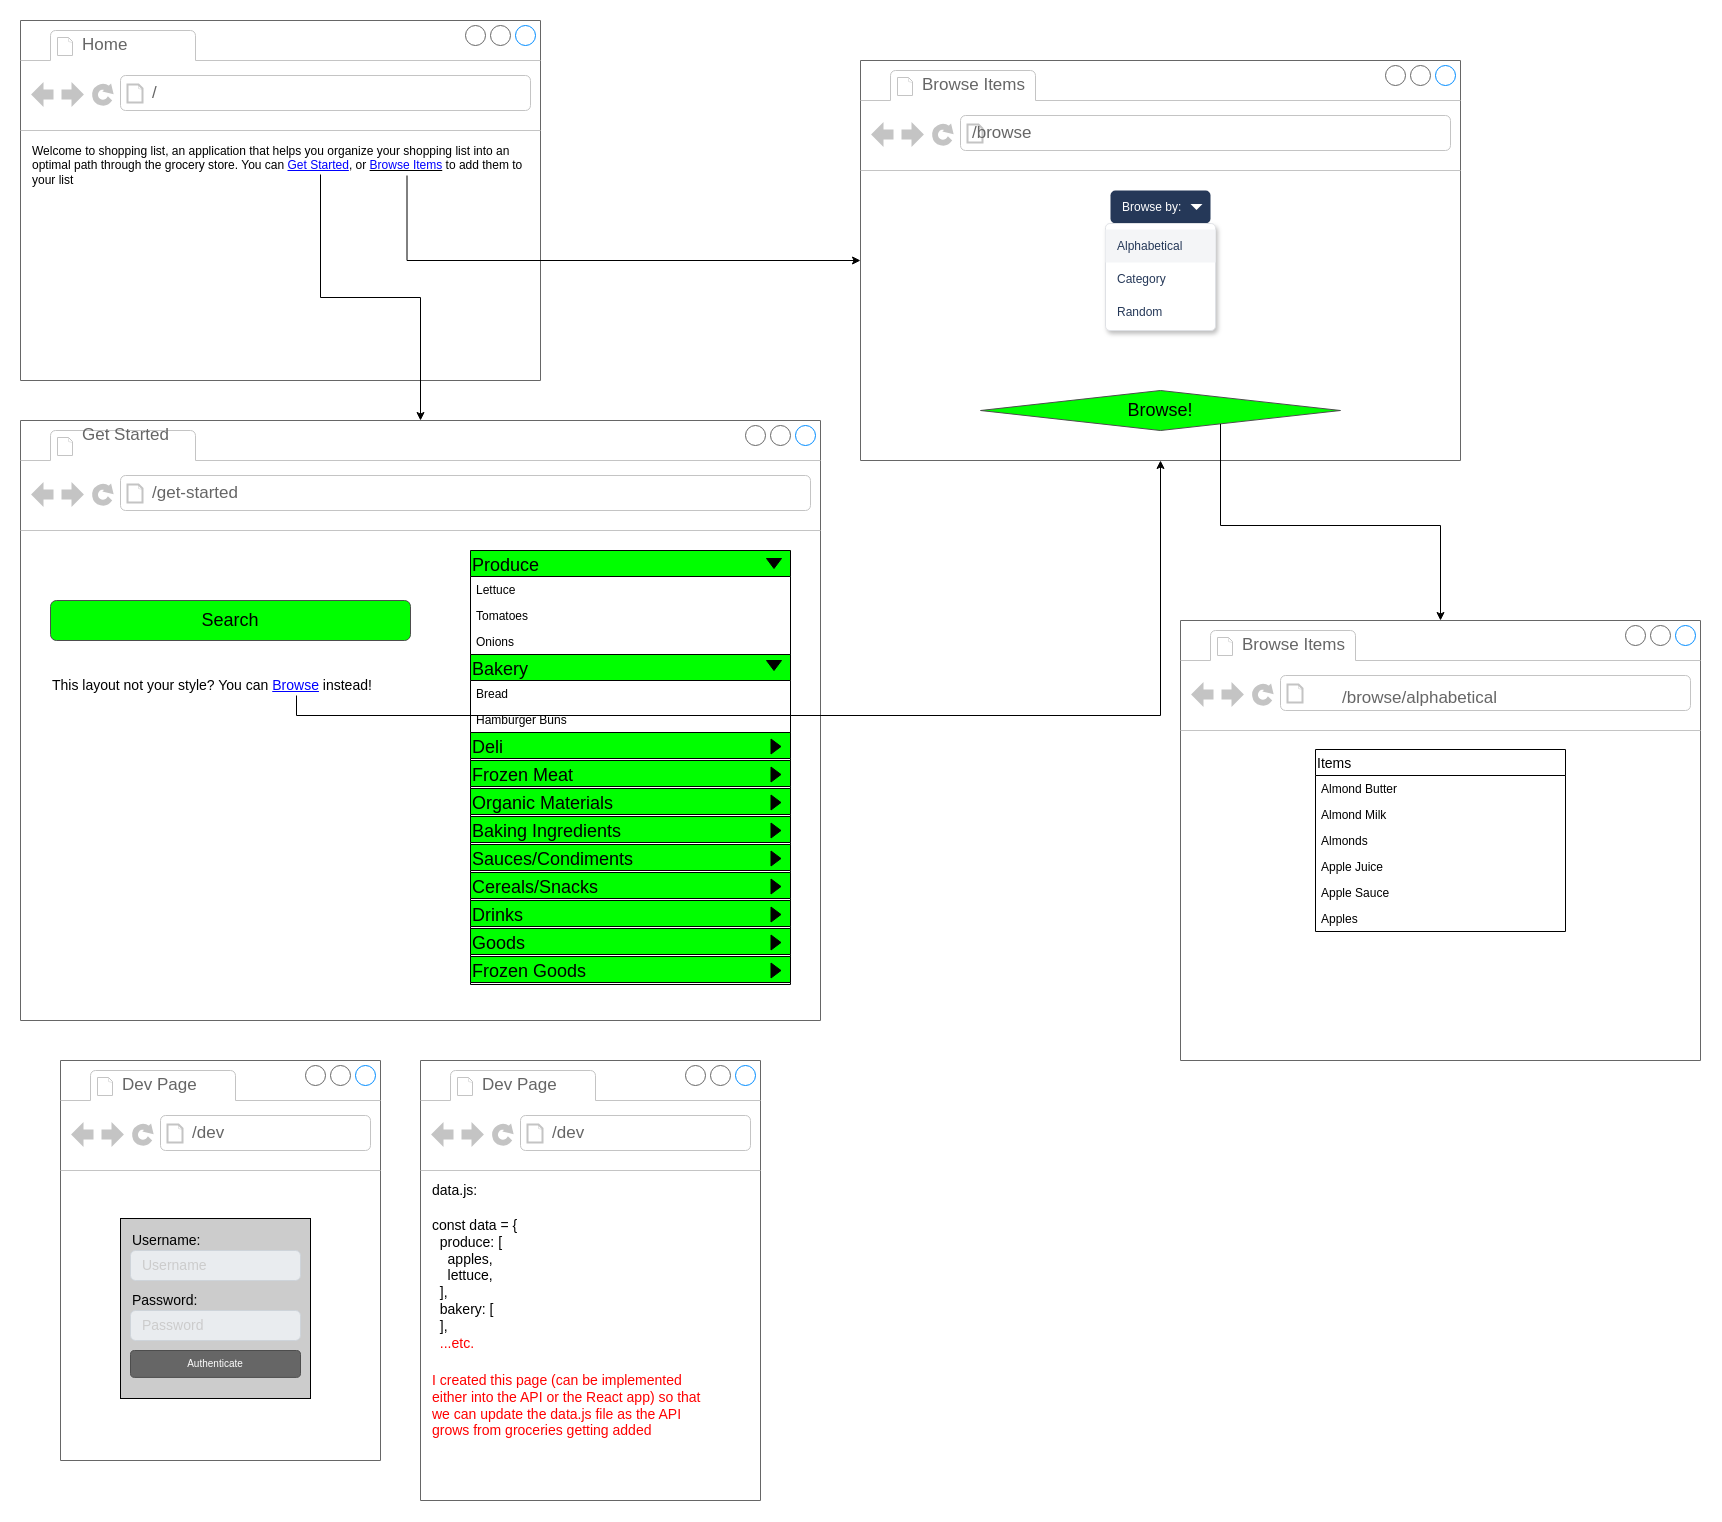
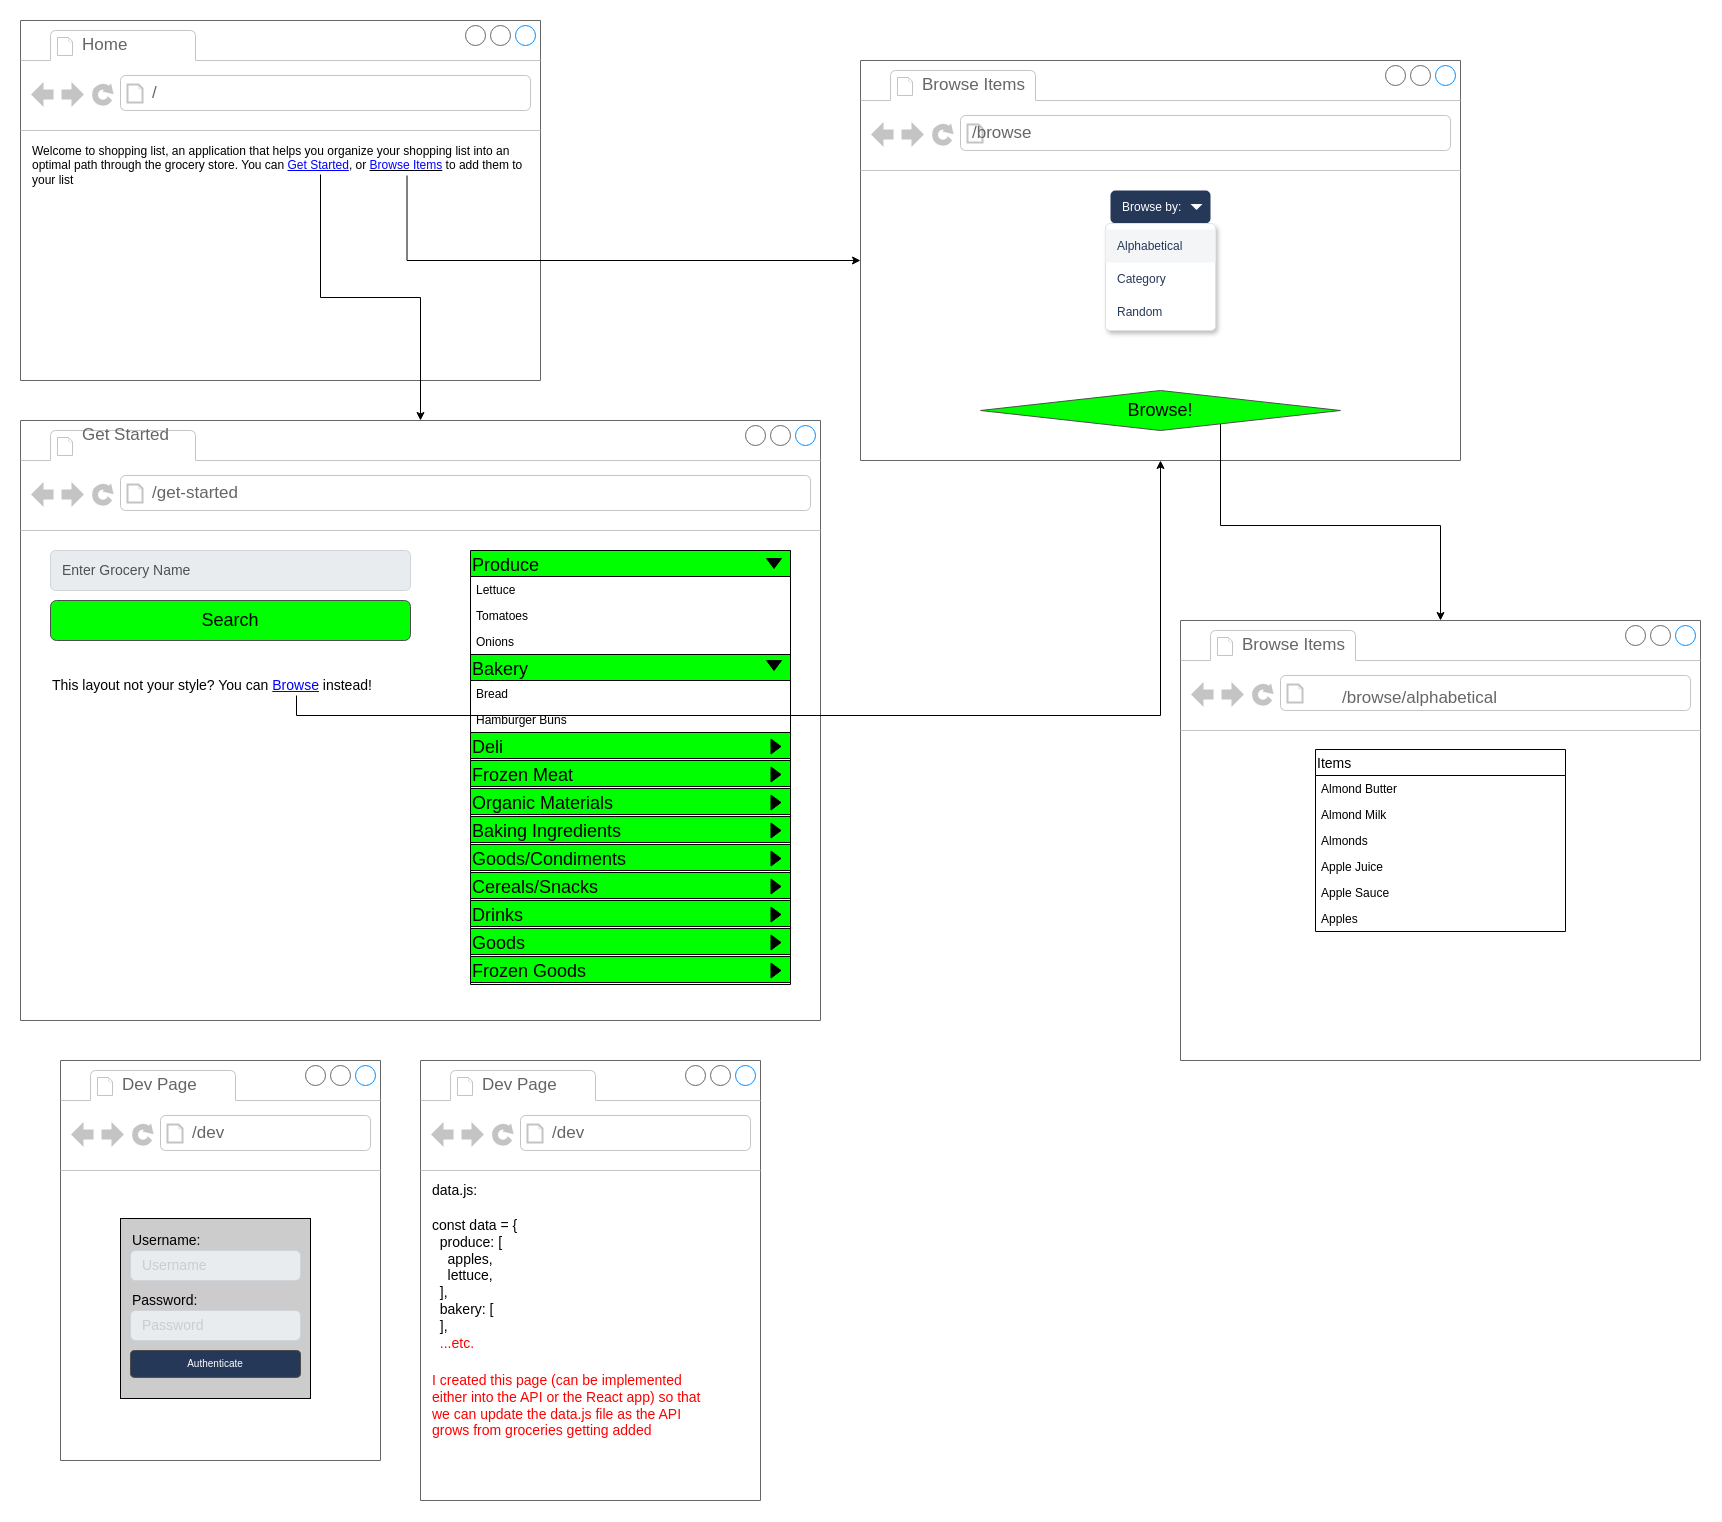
none -> (231, 571)
(555, 859) -> (550, 859)
(216, 1364) -> (216, 1364)
